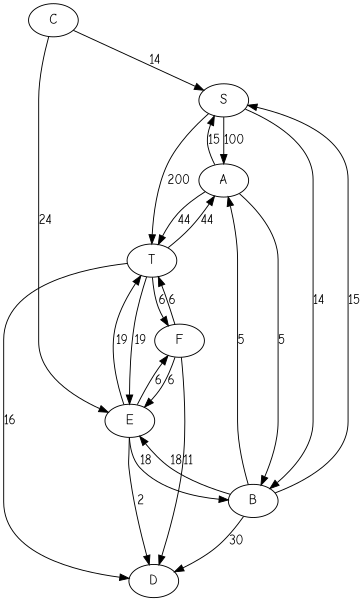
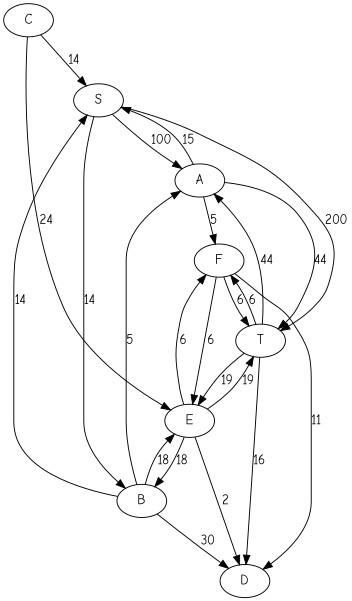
(354, 301) -> (21, 301)
(278, 330) -> (208, 216)
